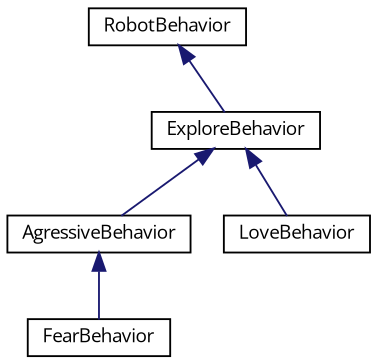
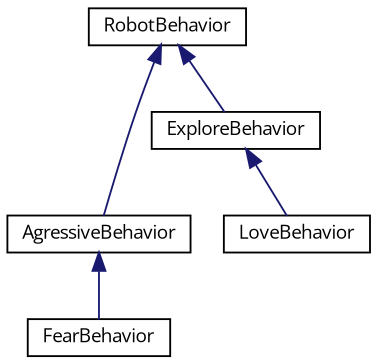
(160, 188) -> (127, 138)
